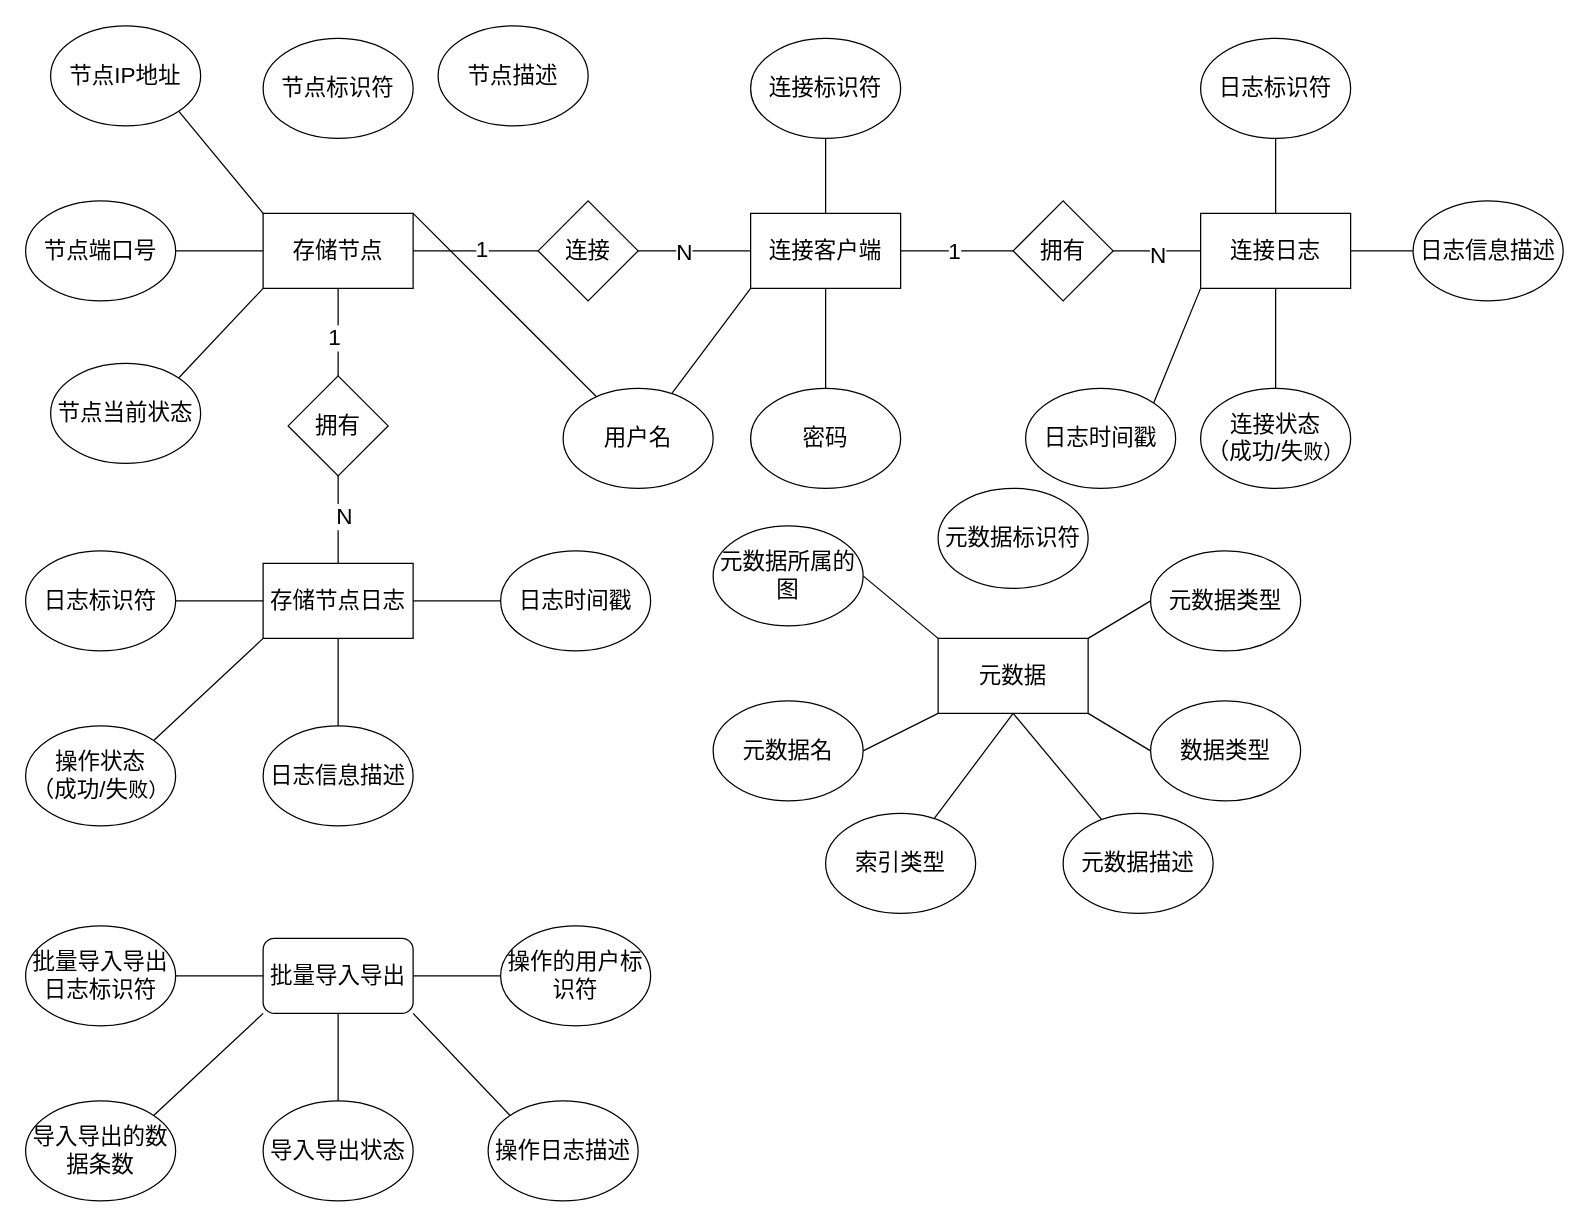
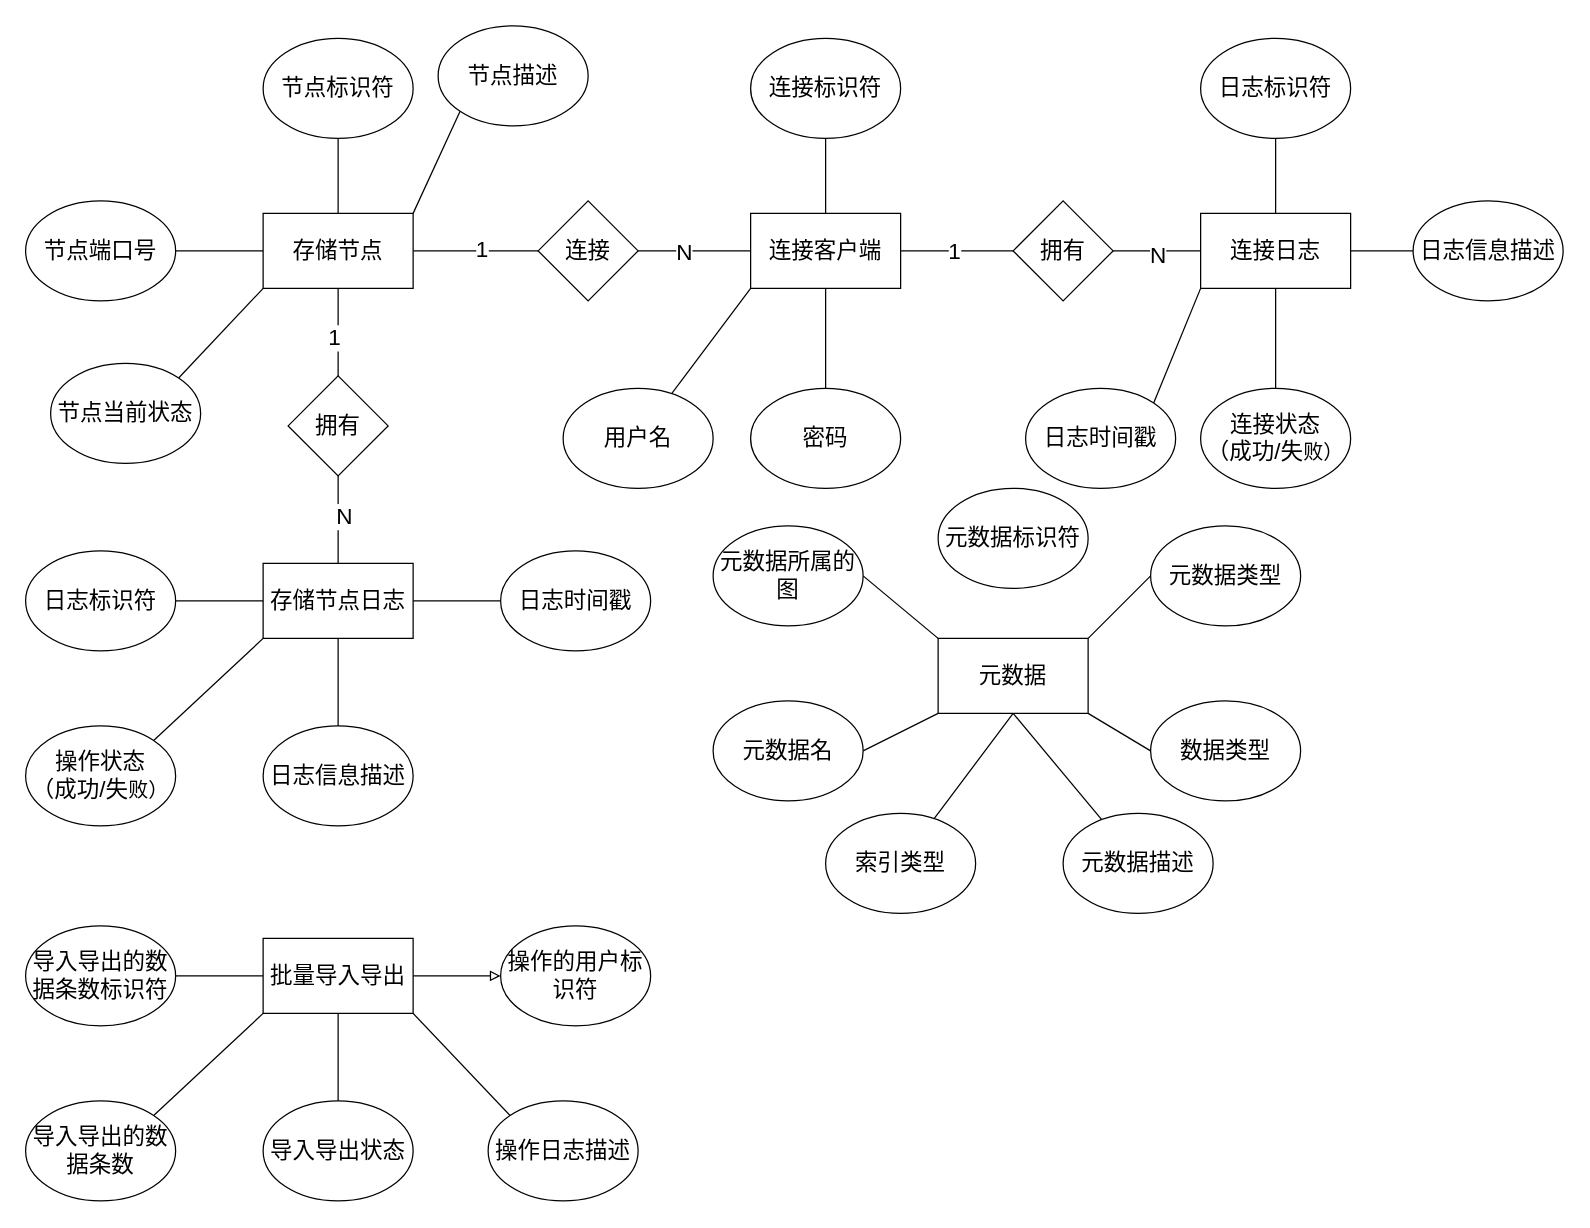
(126, 76) -> none
(221, 162) -> none
none -> (338, 176)
(504, 304) -> (437, 162)
(1226, 601) -> (1226, 576)
(101, 976) -> (101, 976)
(338, 976) -> (338, 976)
(493, 976) -> (489, 976)
